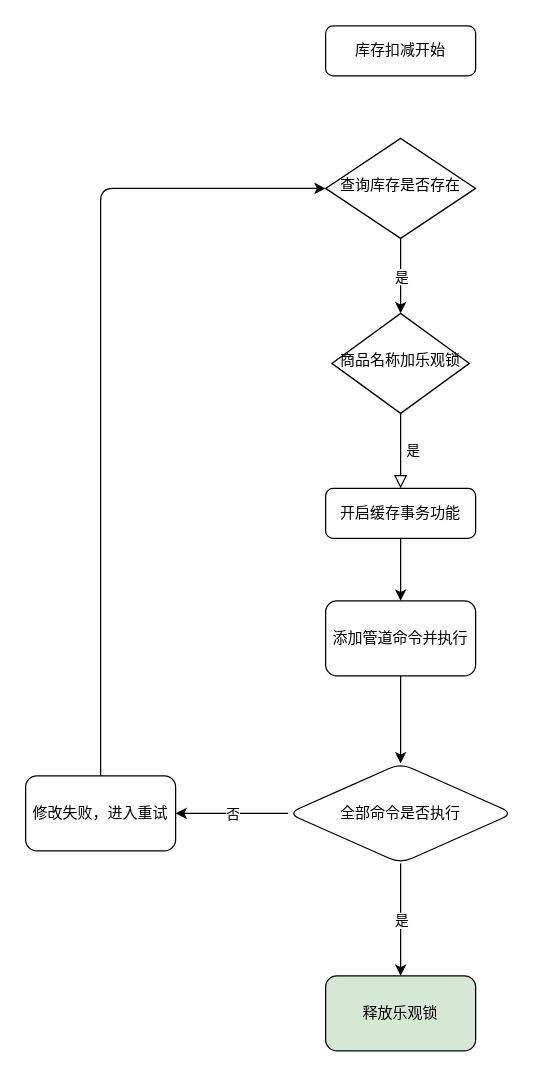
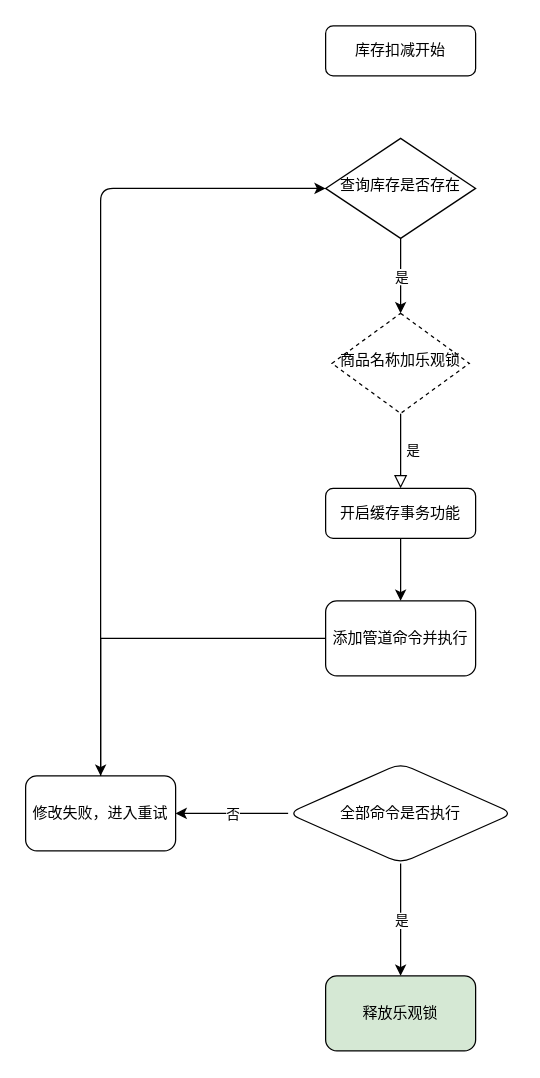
(401, 363) -> (401, 363)
(401, 715) -> (214, 638)
